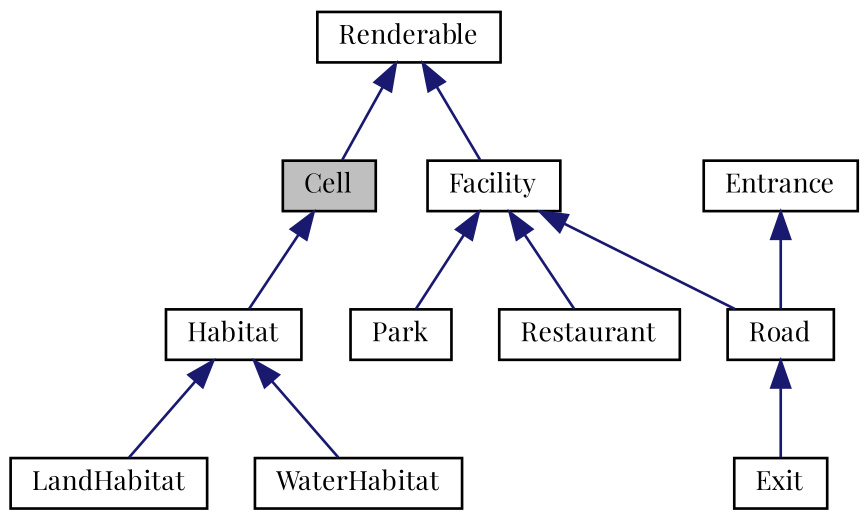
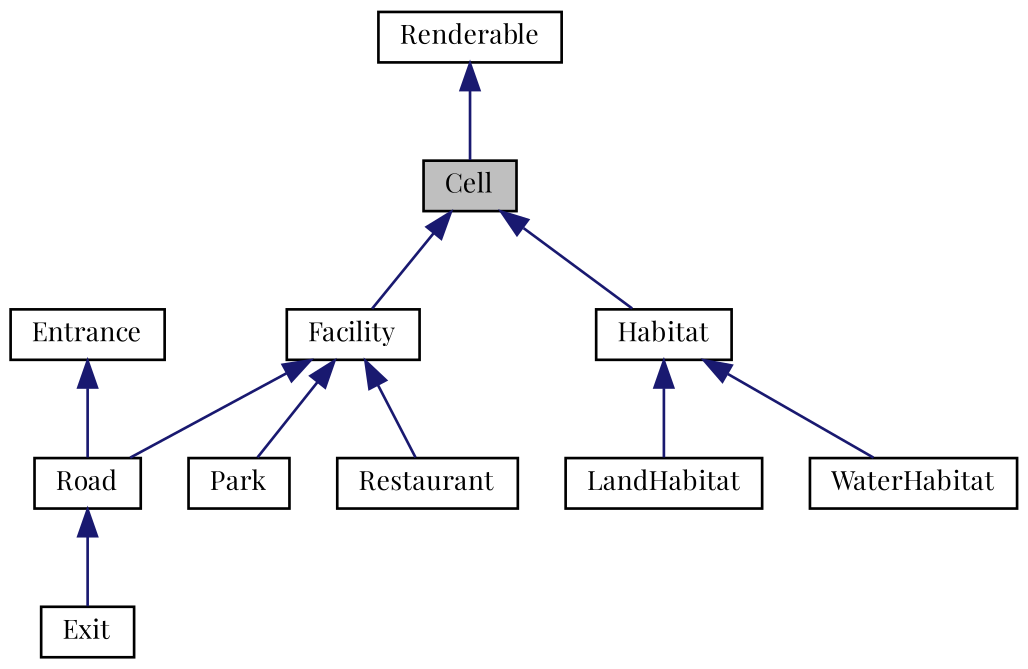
(459, 123) -> (403, 271)
